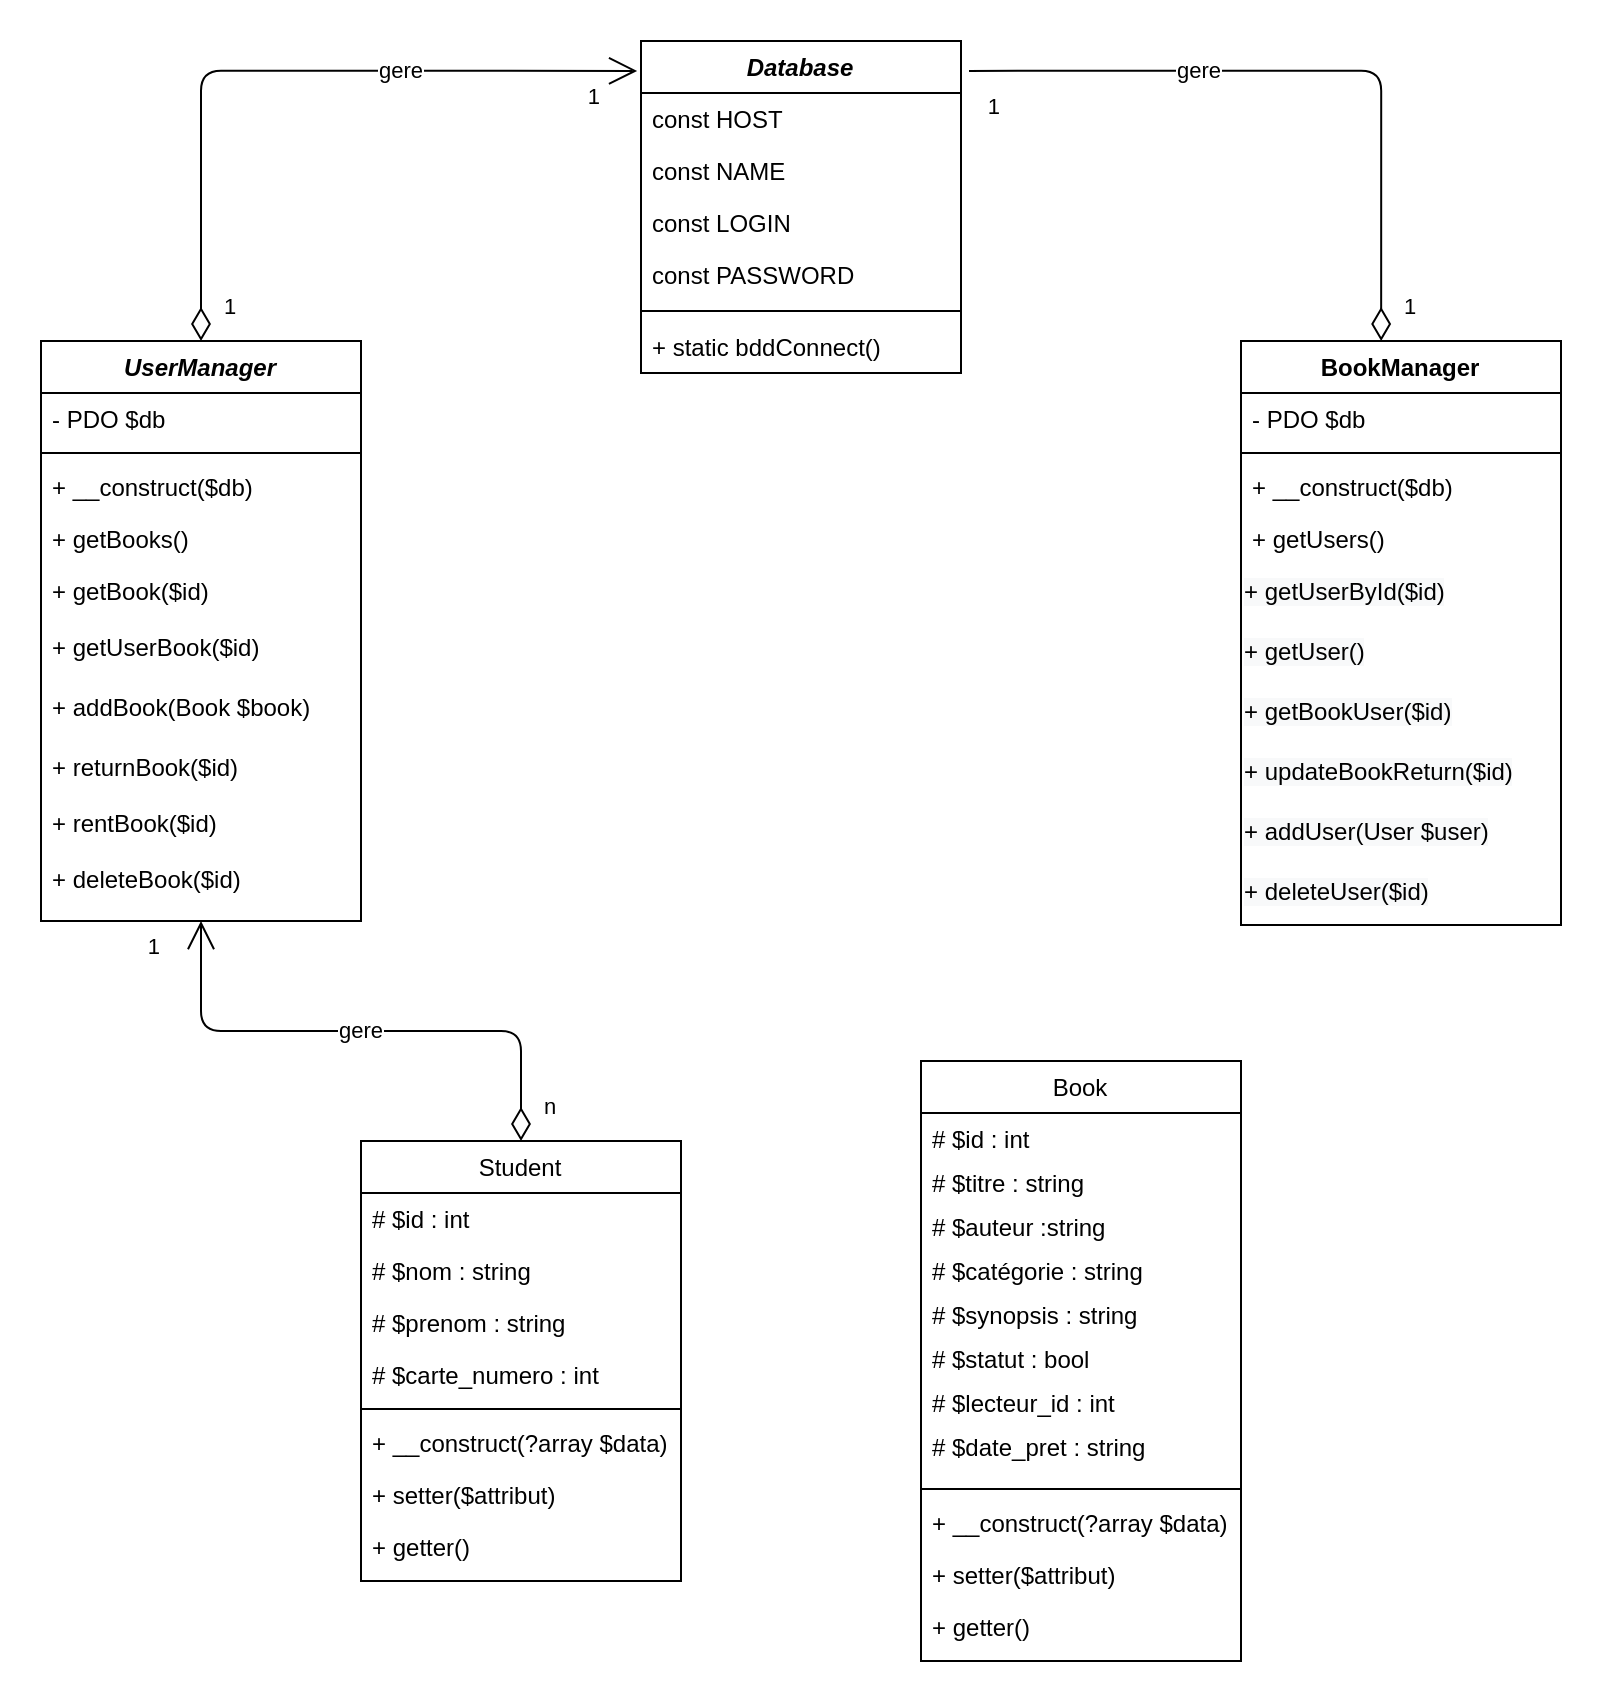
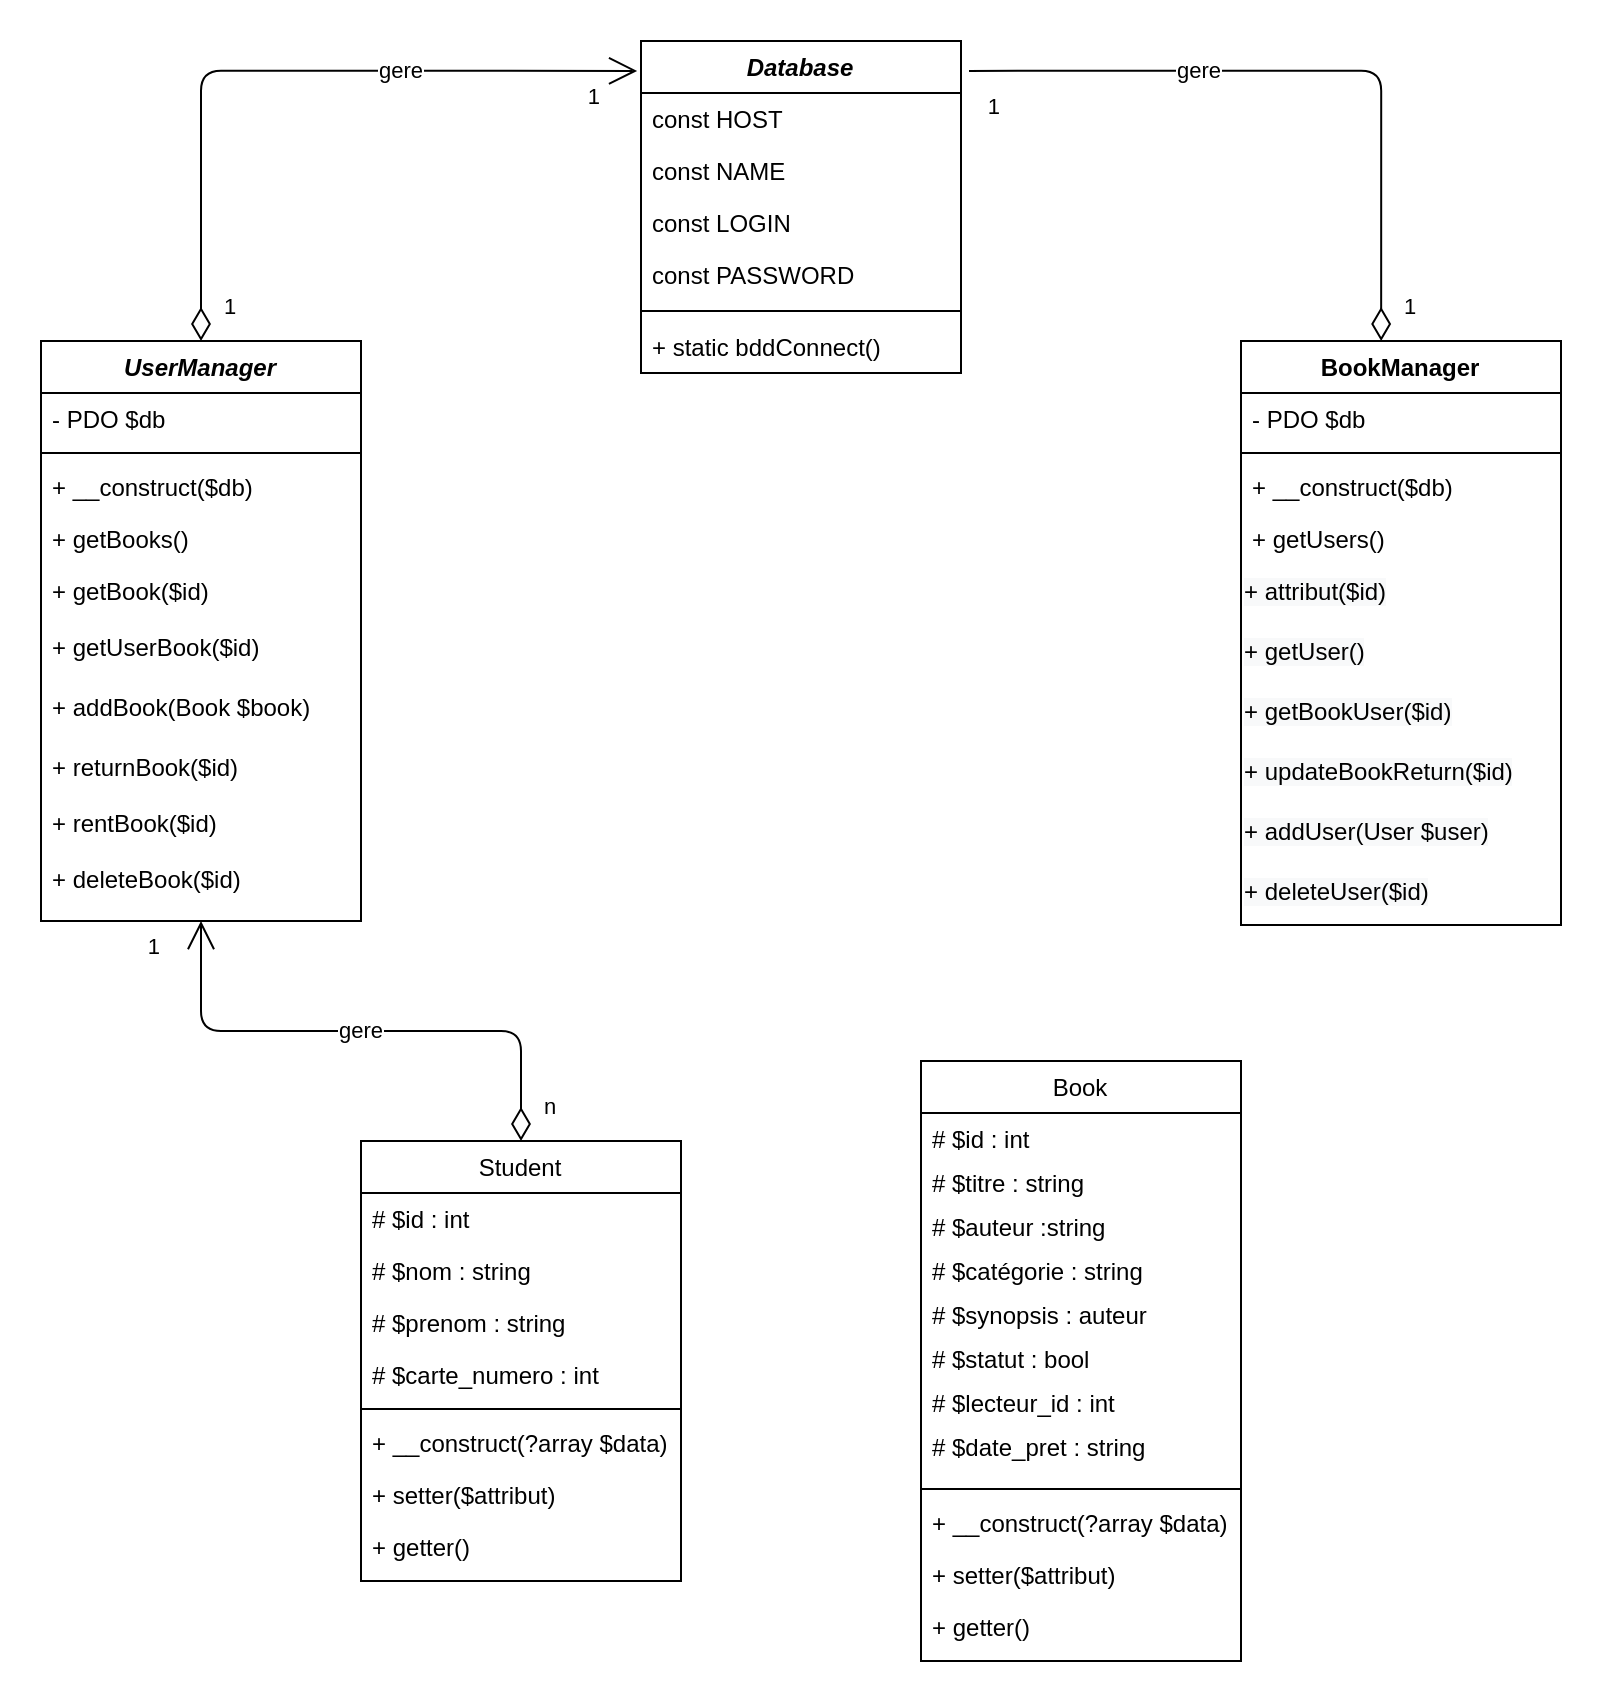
(1360, 593) -> (1336, 593)
(1048, 1316) -> (1051, 1316)
